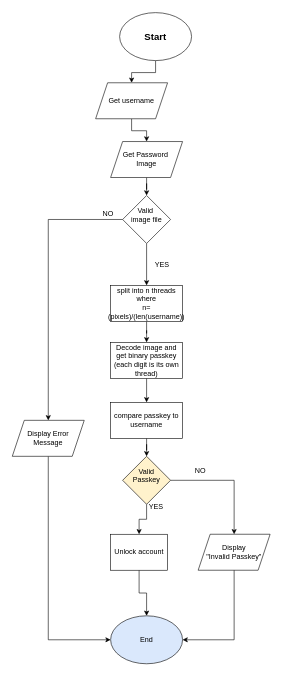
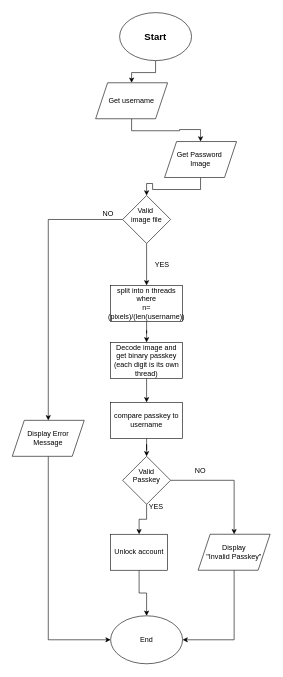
(147, 159) -> (201, 159)
(147, 480) -> (147, 480)
(147, 640) -> (147, 640)
